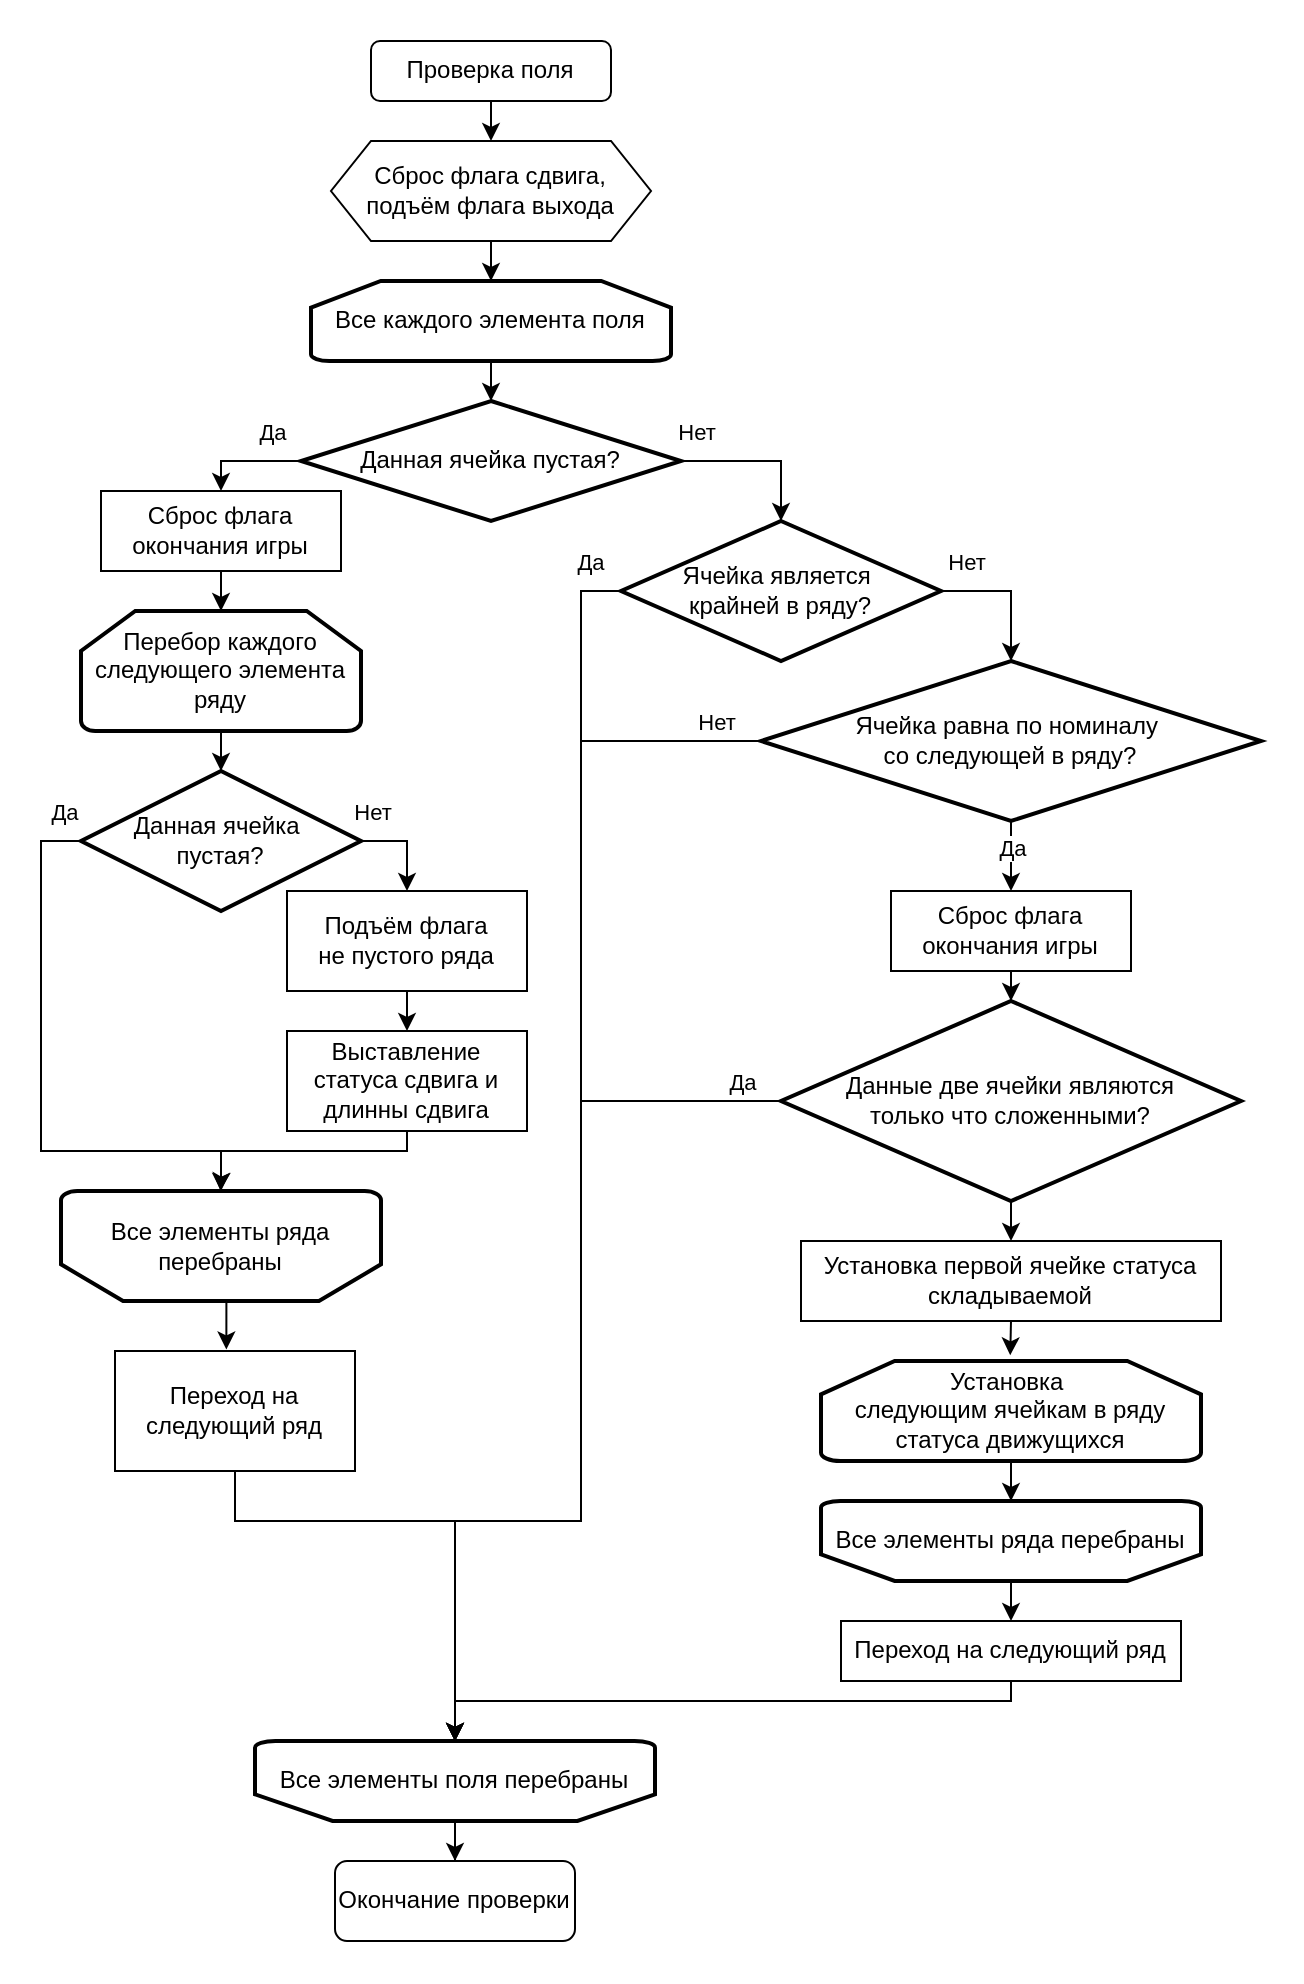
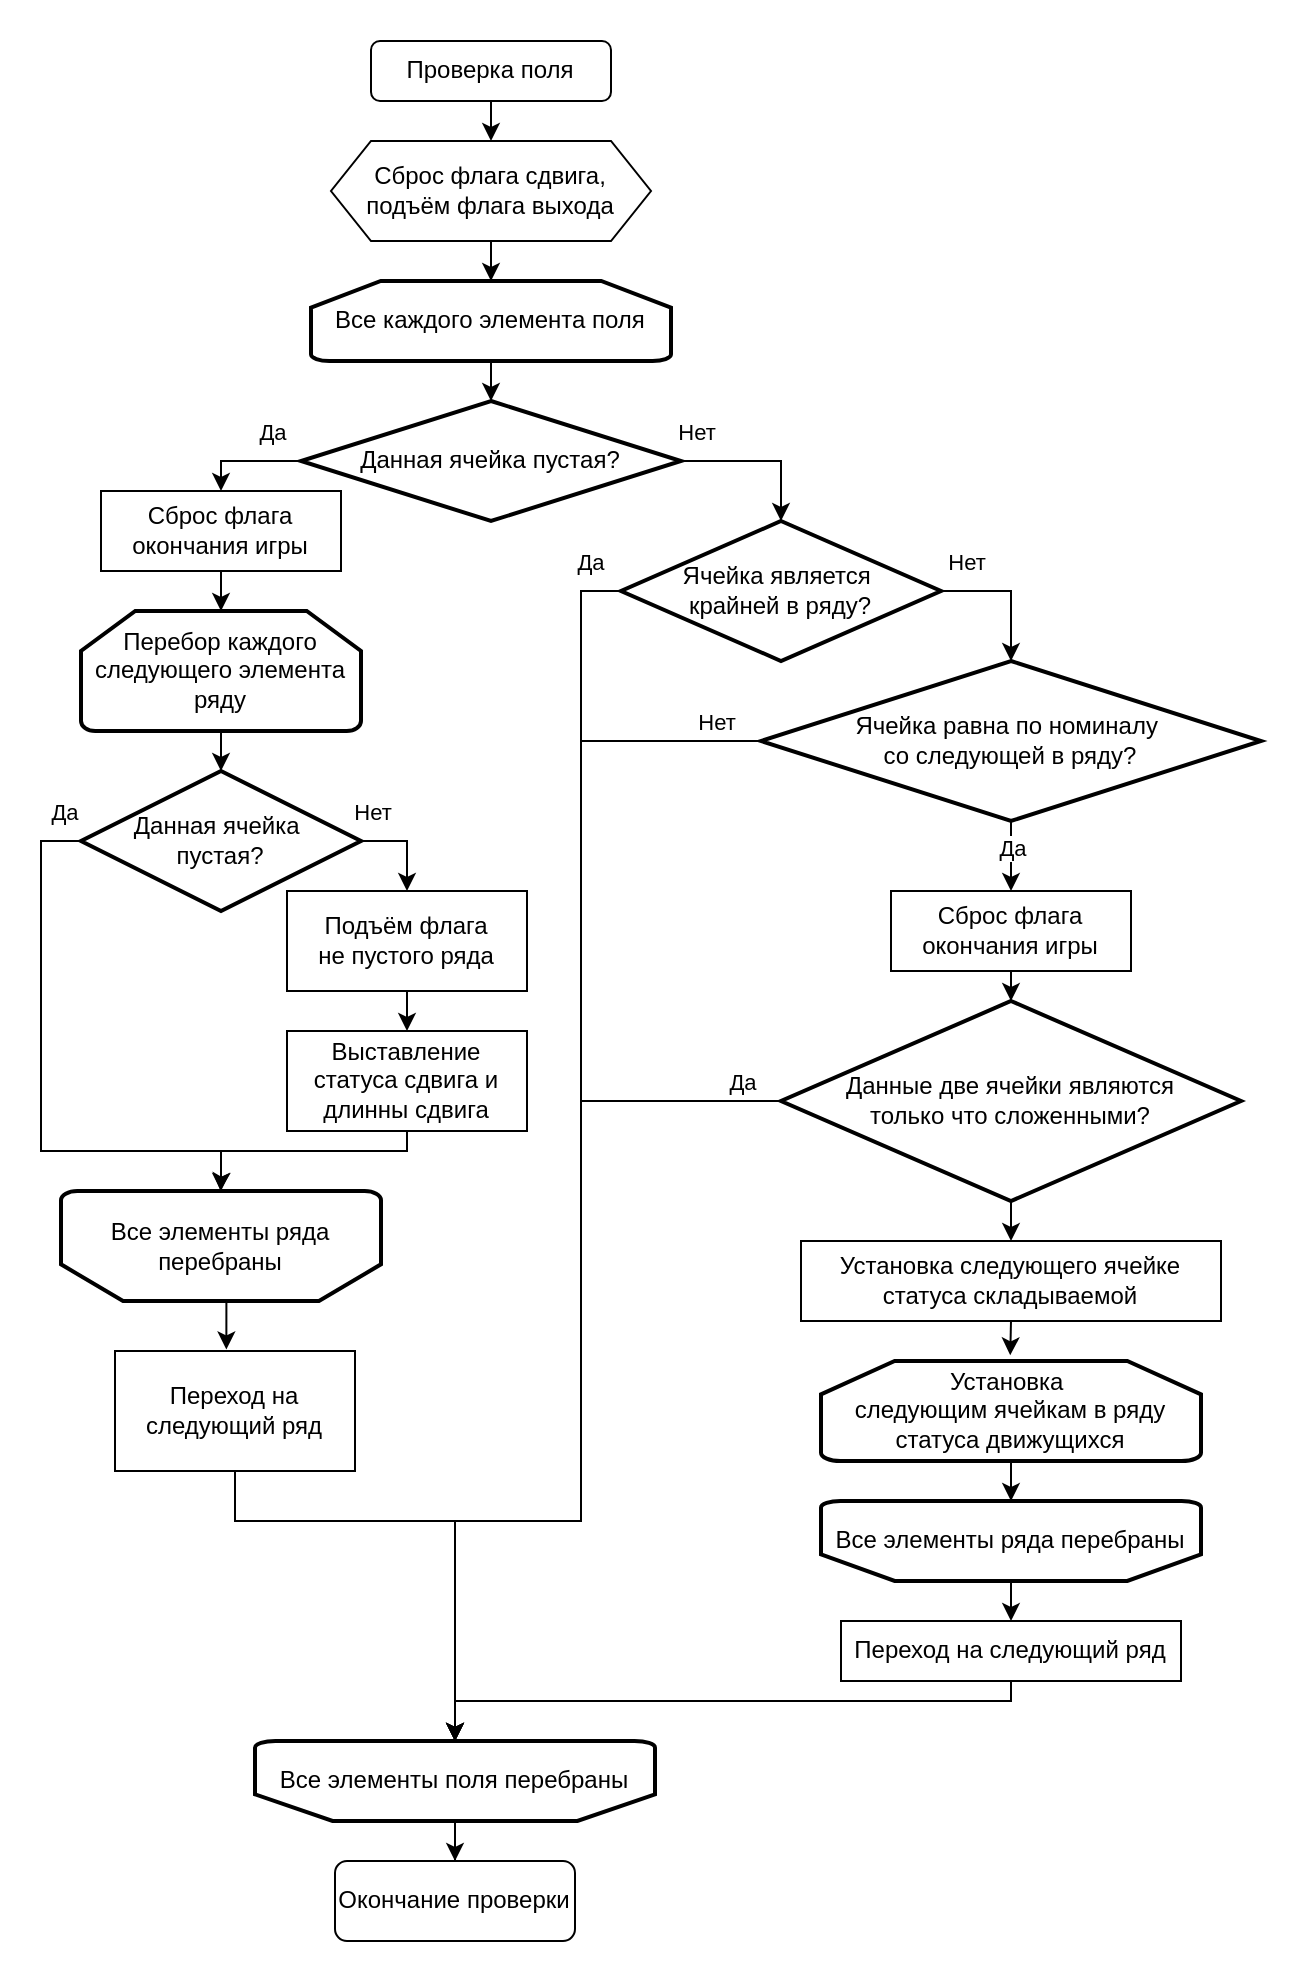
(1011, 1281) -> (1011, 1281)
